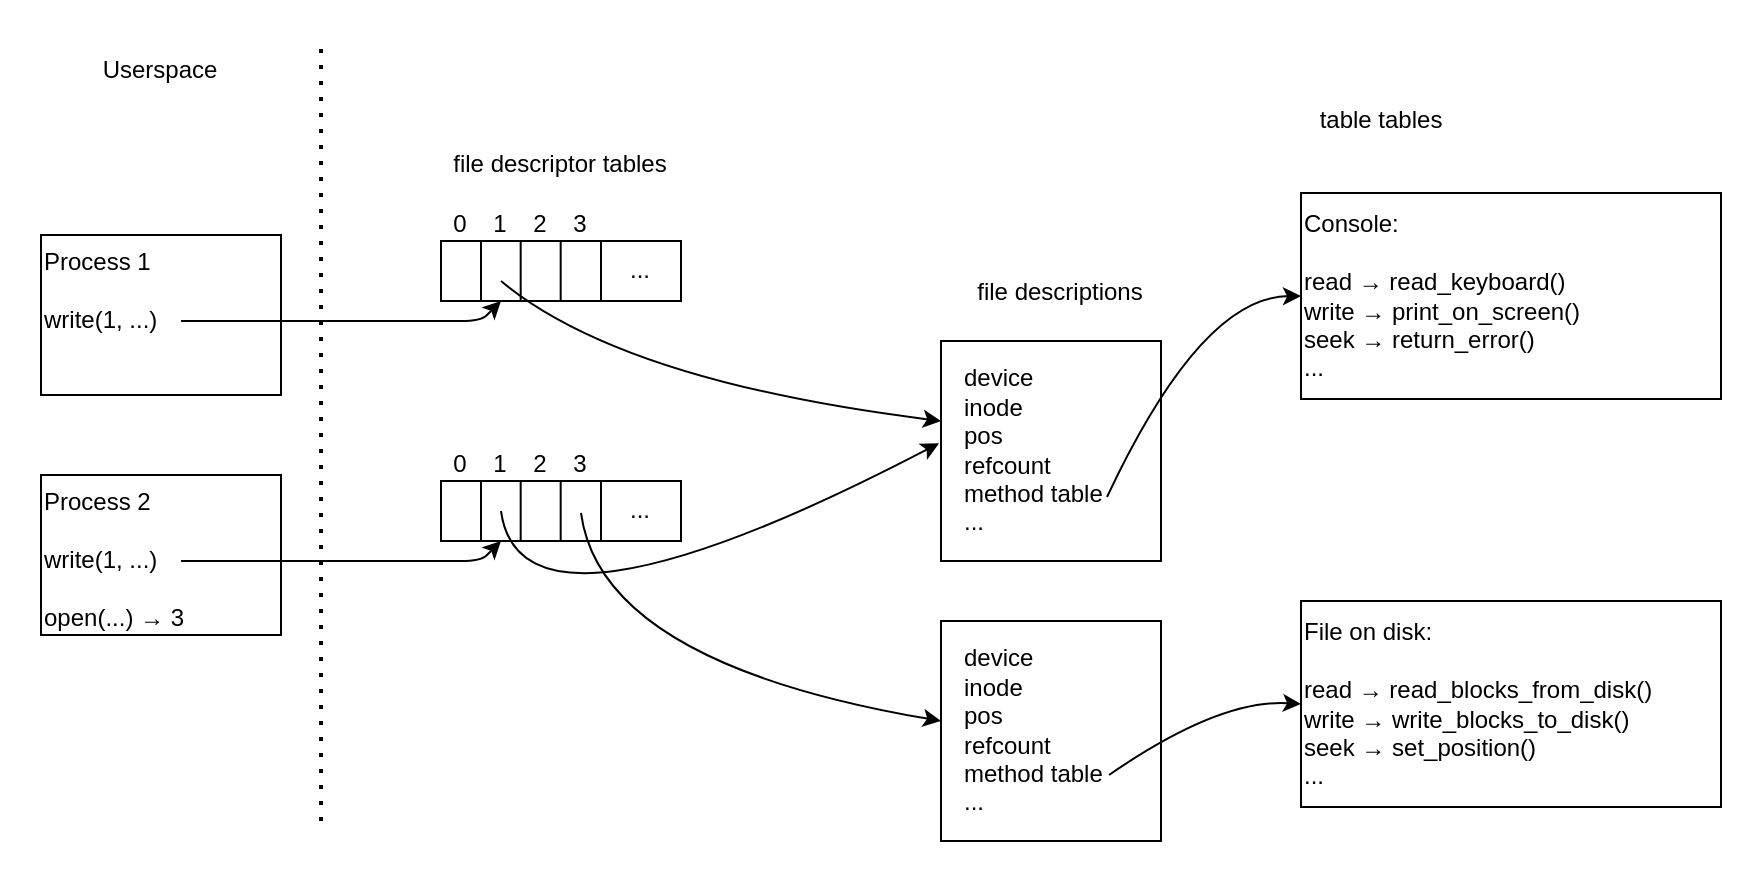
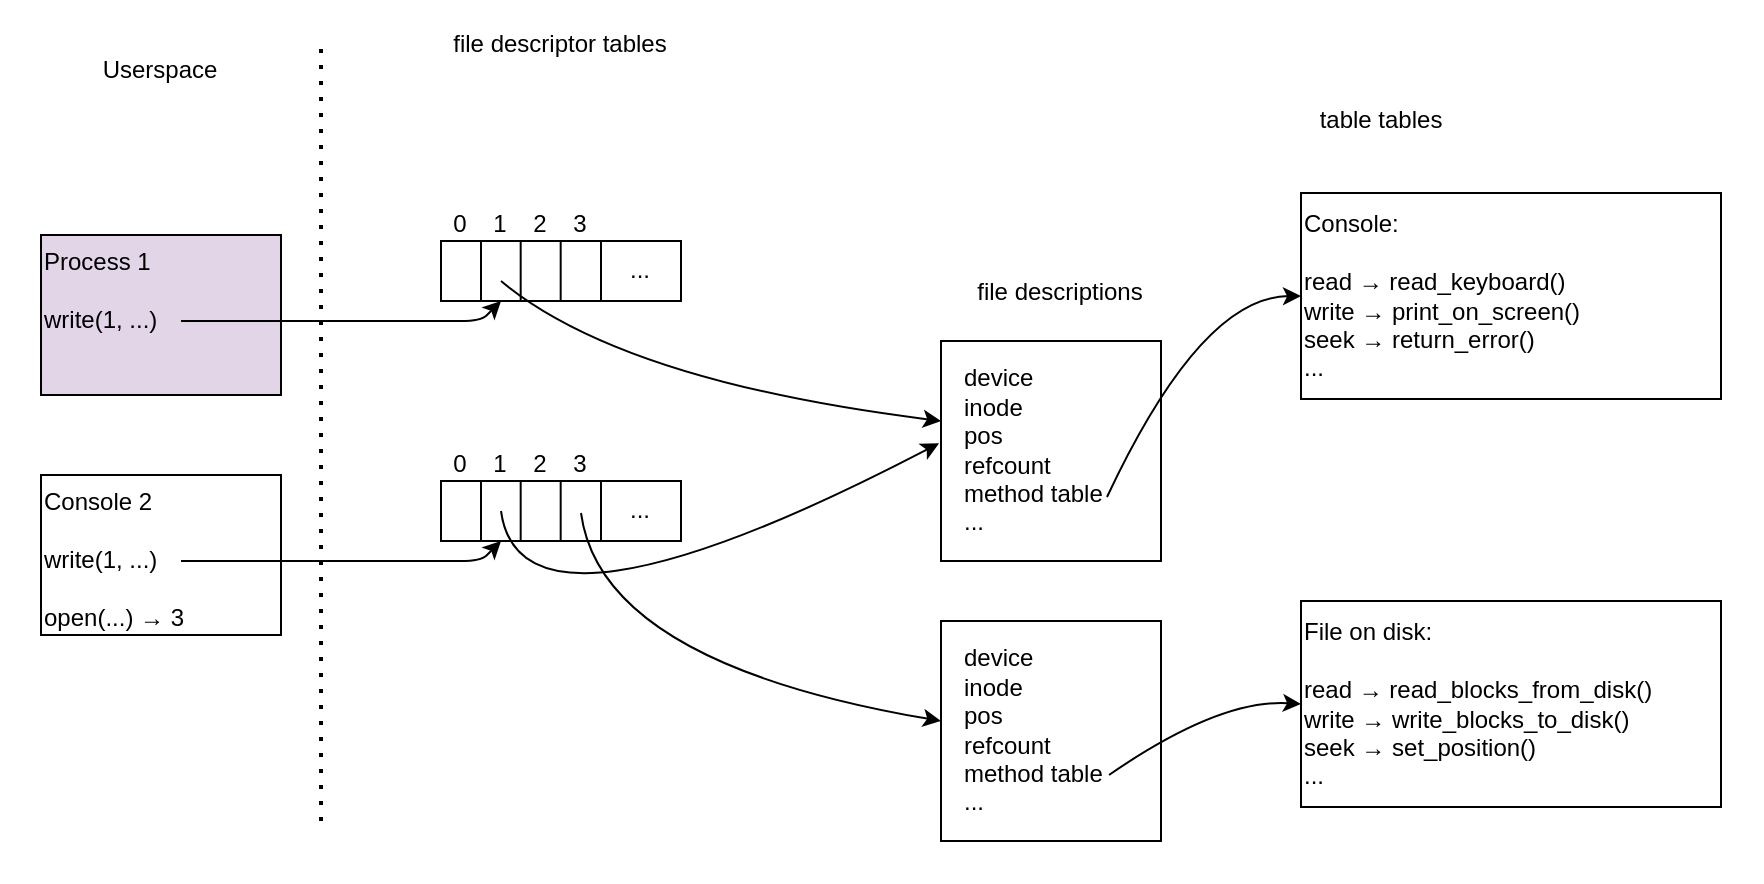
(561, 165) -> (561, 45)
(161, 315) -> (161, 315)
(117, 532) -> (117, 532)
